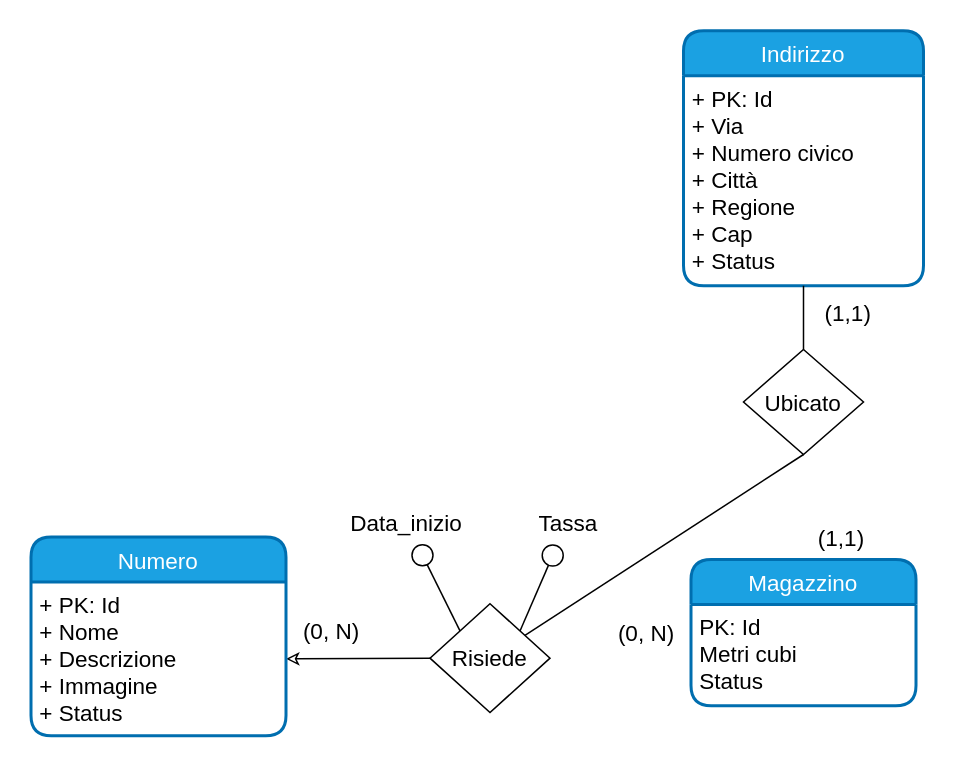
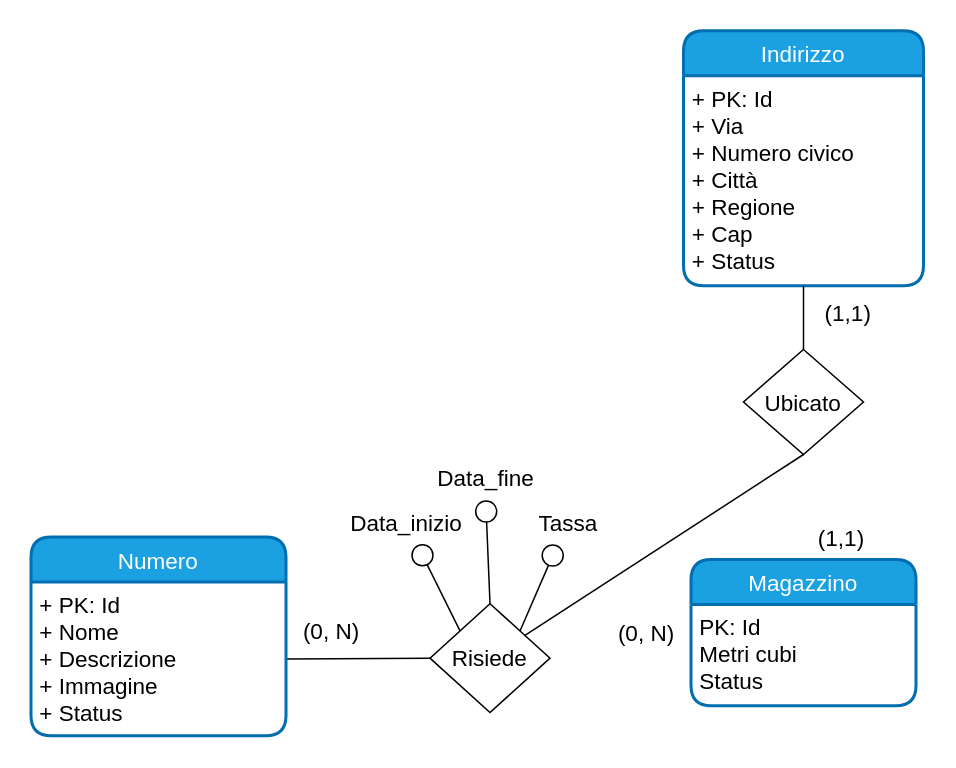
none -> (485, 477)
none -> (488, 563)
(297, 659) -> (293, 659)
